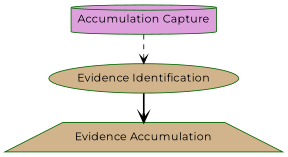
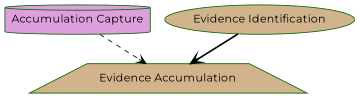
(144, 45) -> (119, 47)
